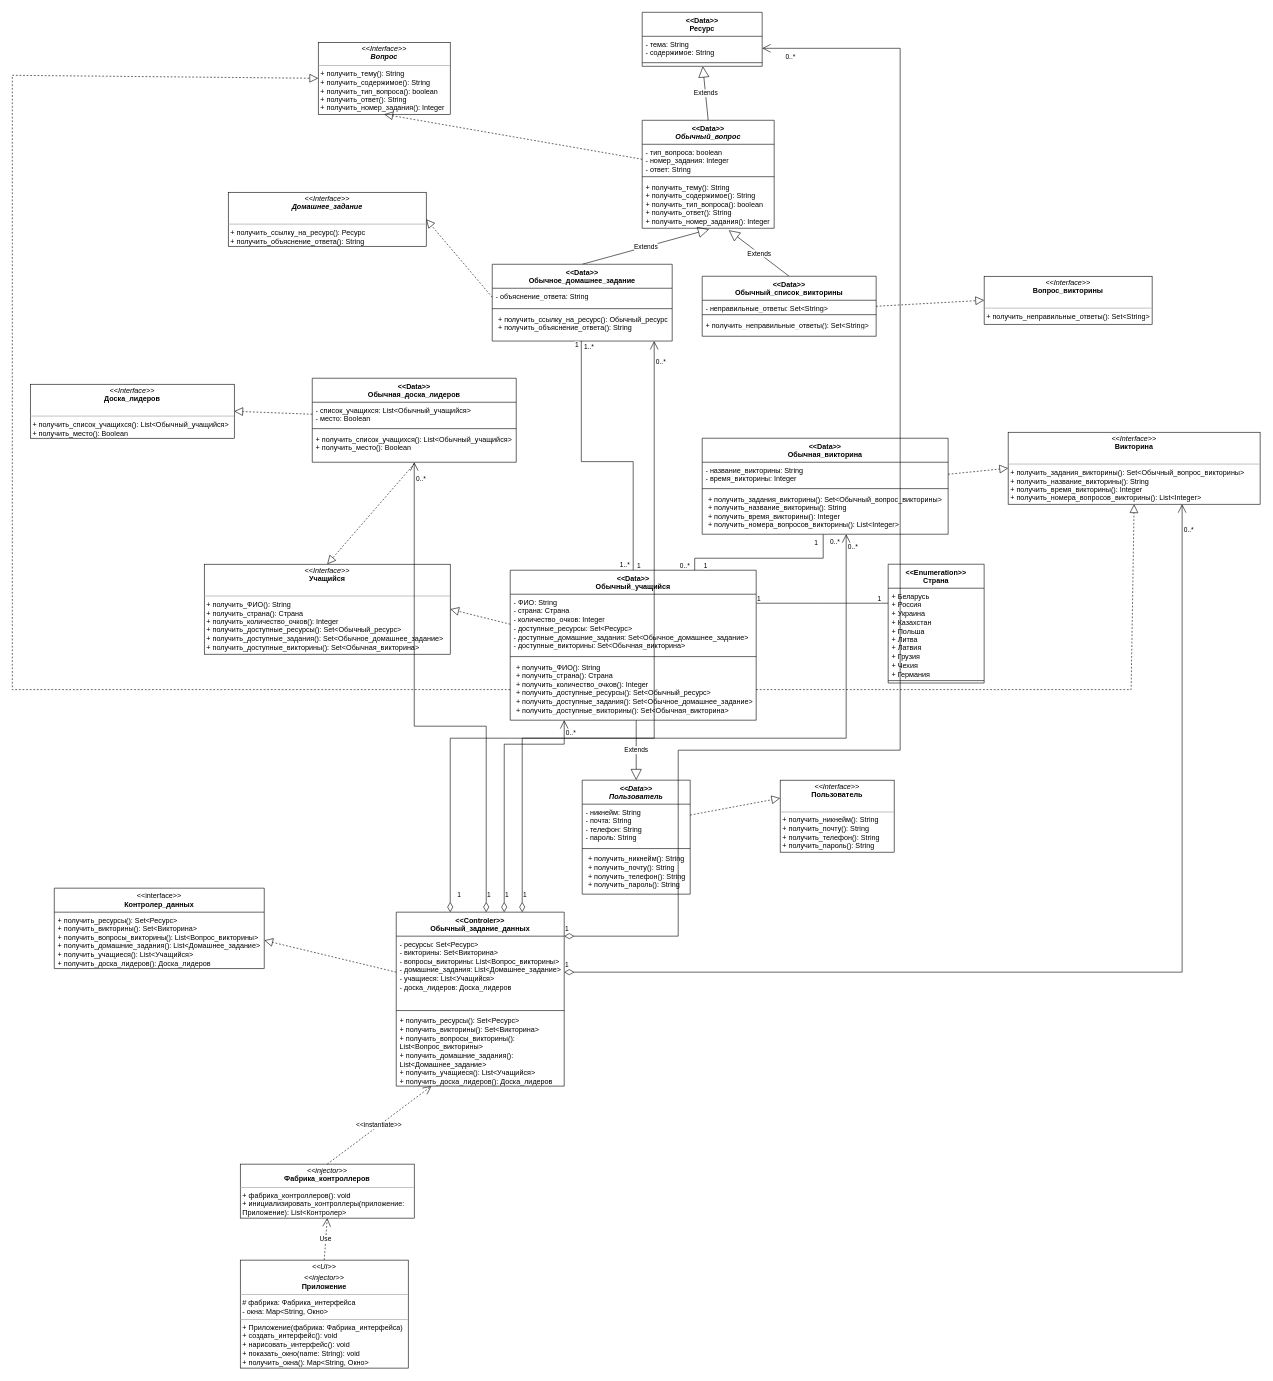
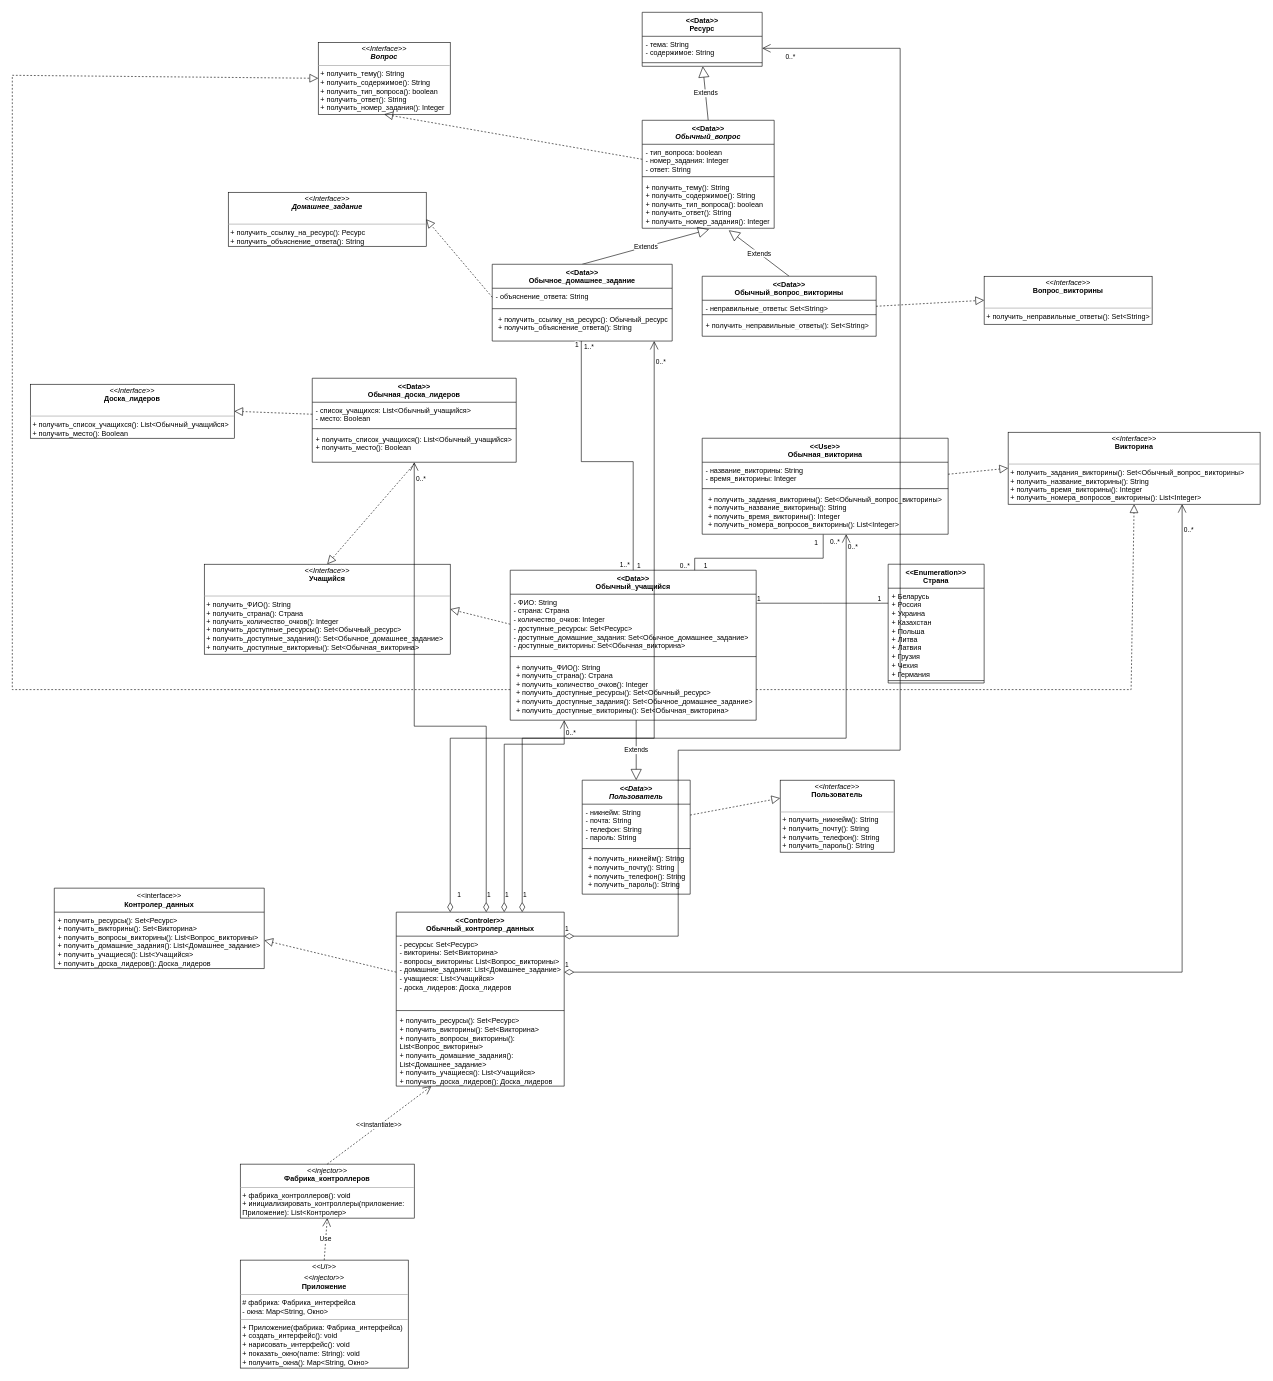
(789, 289) -> (789, 289)
(825, 451) -> (825, 451)
(480, 925) -> (480, 925)
